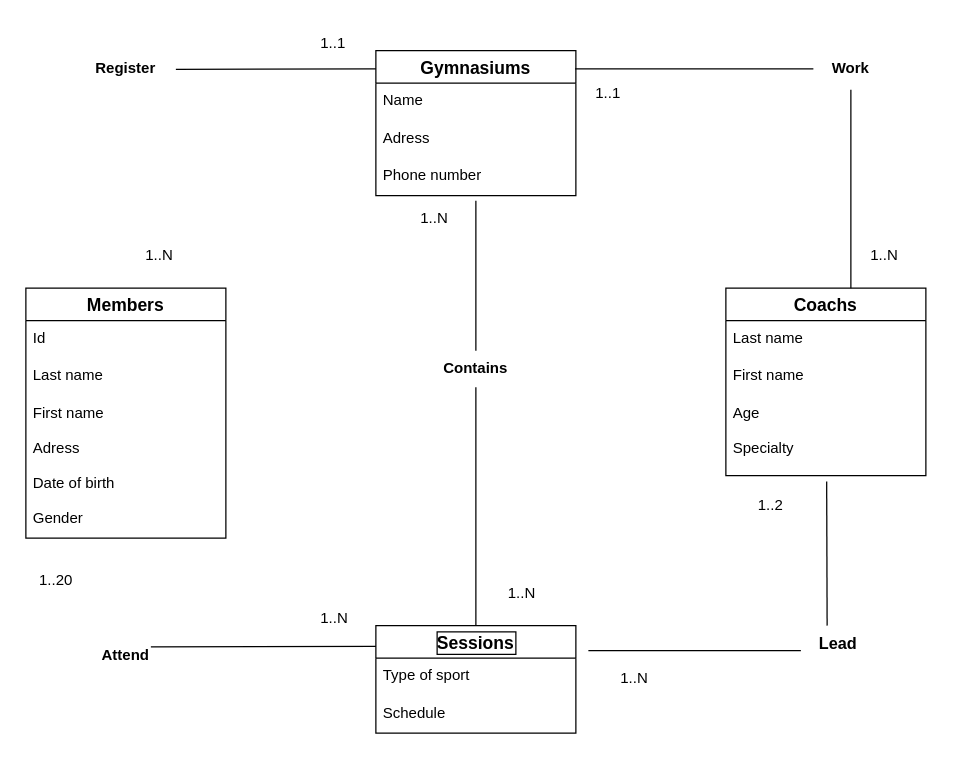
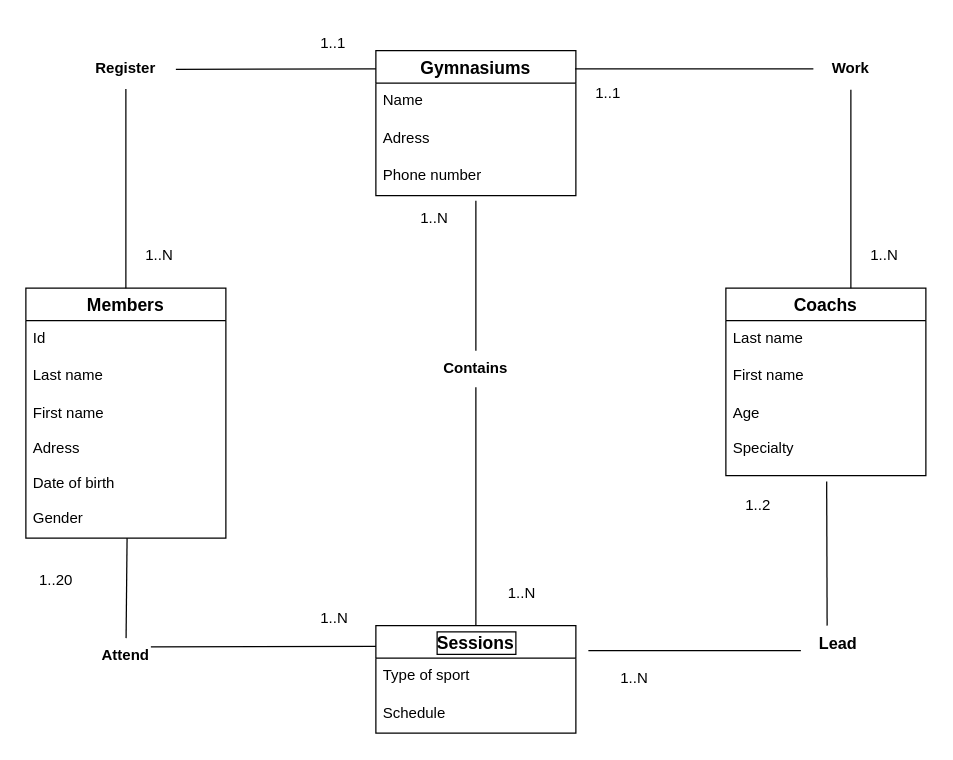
none -> (126, 188)
(776, 507) -> (763, 507)
none -> (126, 589)
